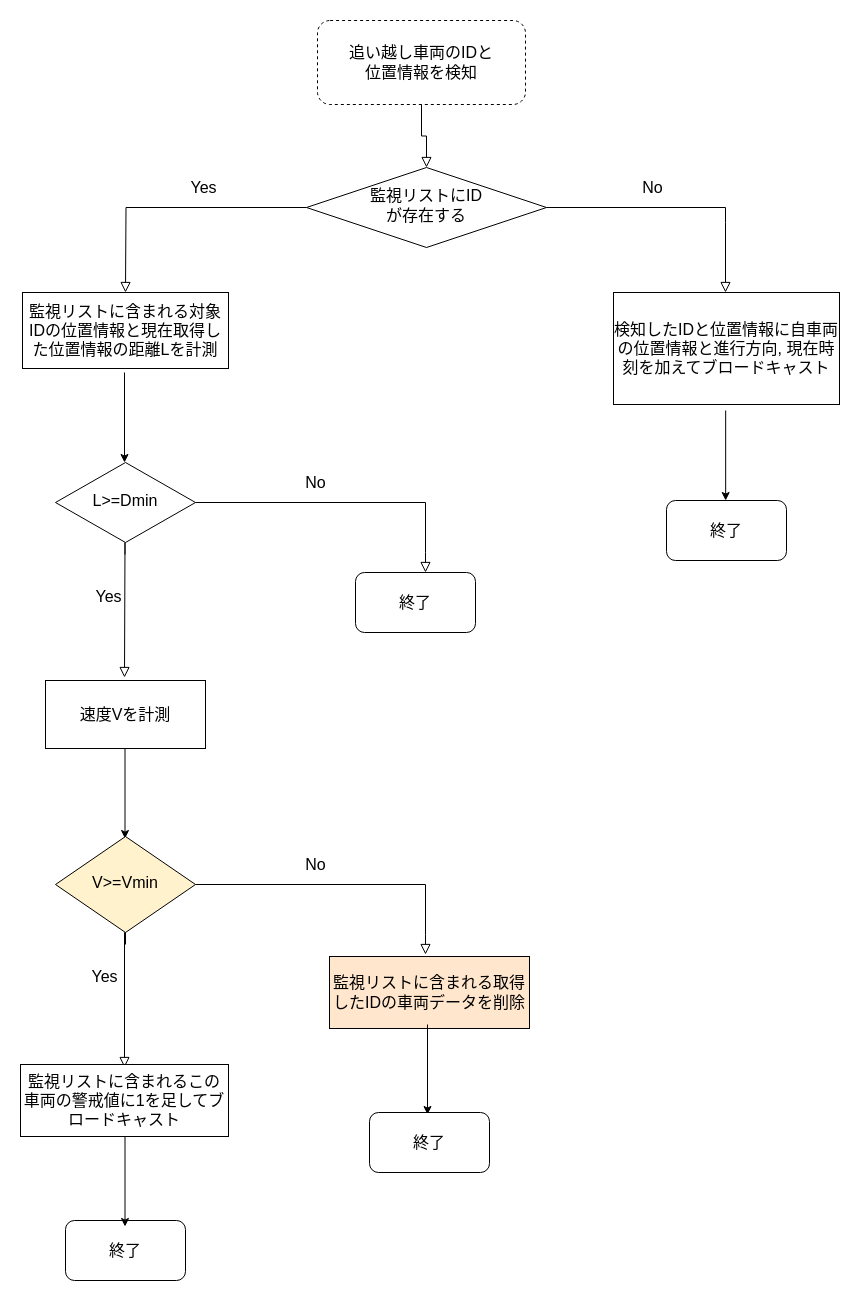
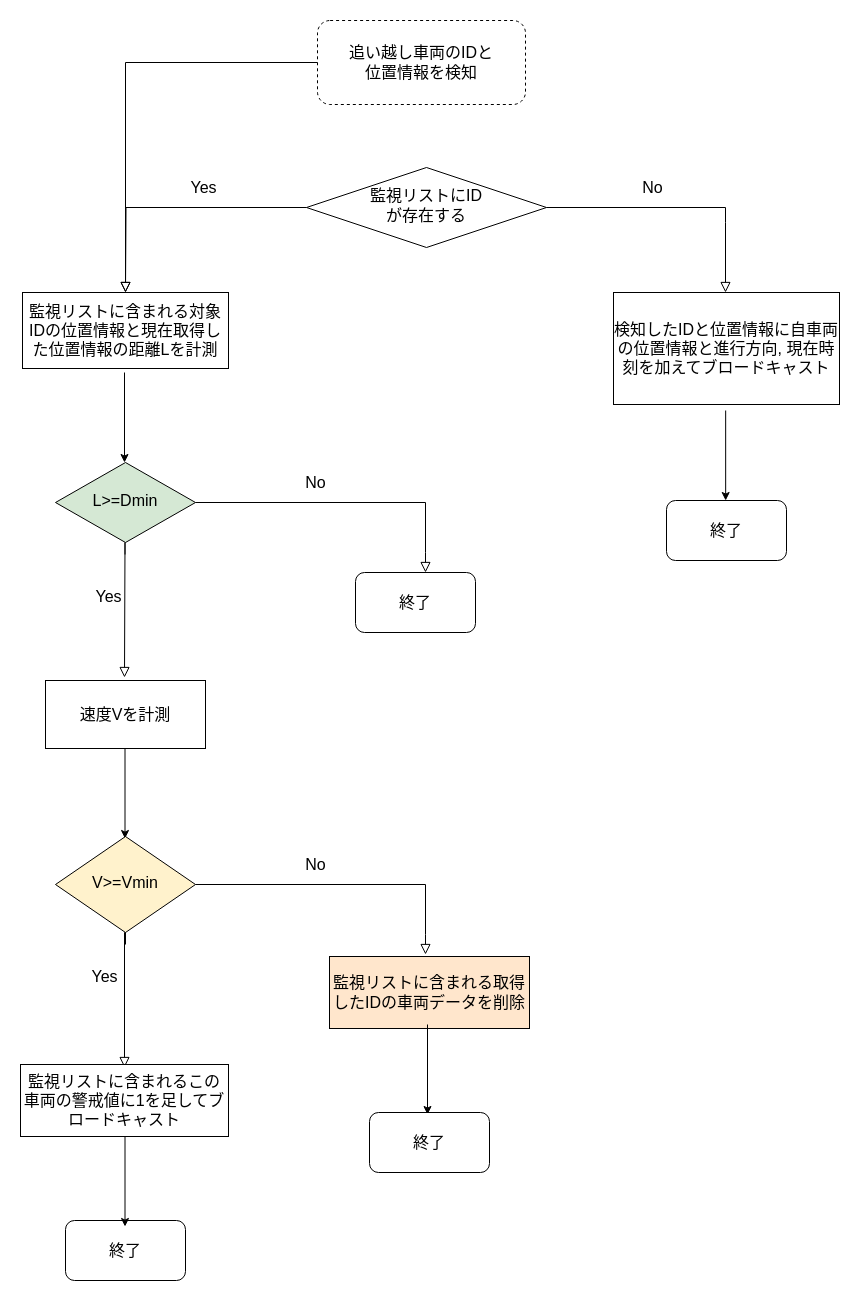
(422, 133) -> (151, 63)
(126, 503) -> (126, 503)
